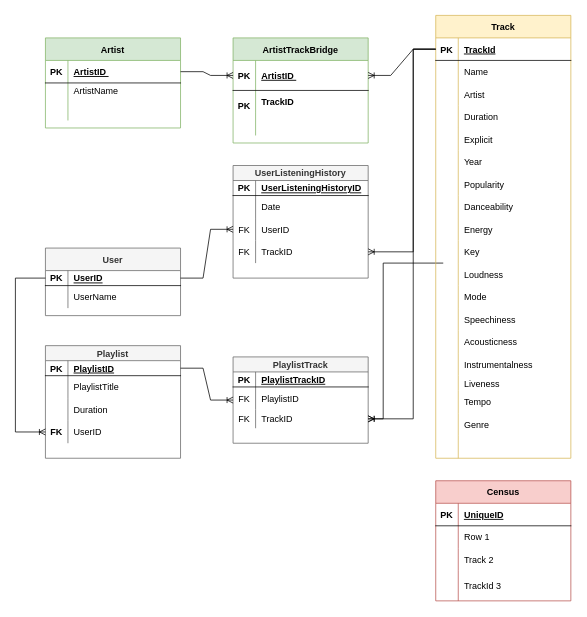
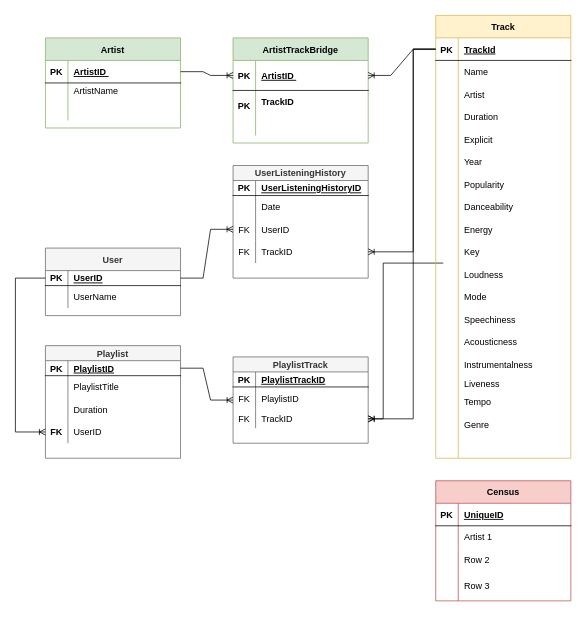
(475, 537) -> (481, 537)
(480, 560) -> (475, 560)
(485, 586) -> (475, 586)
